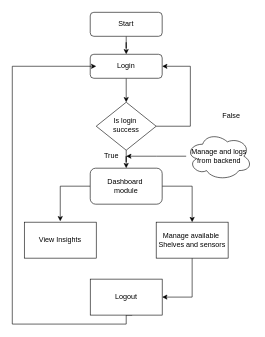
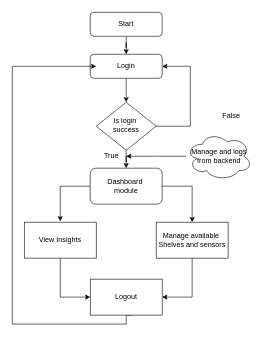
none -> (60, 296)
